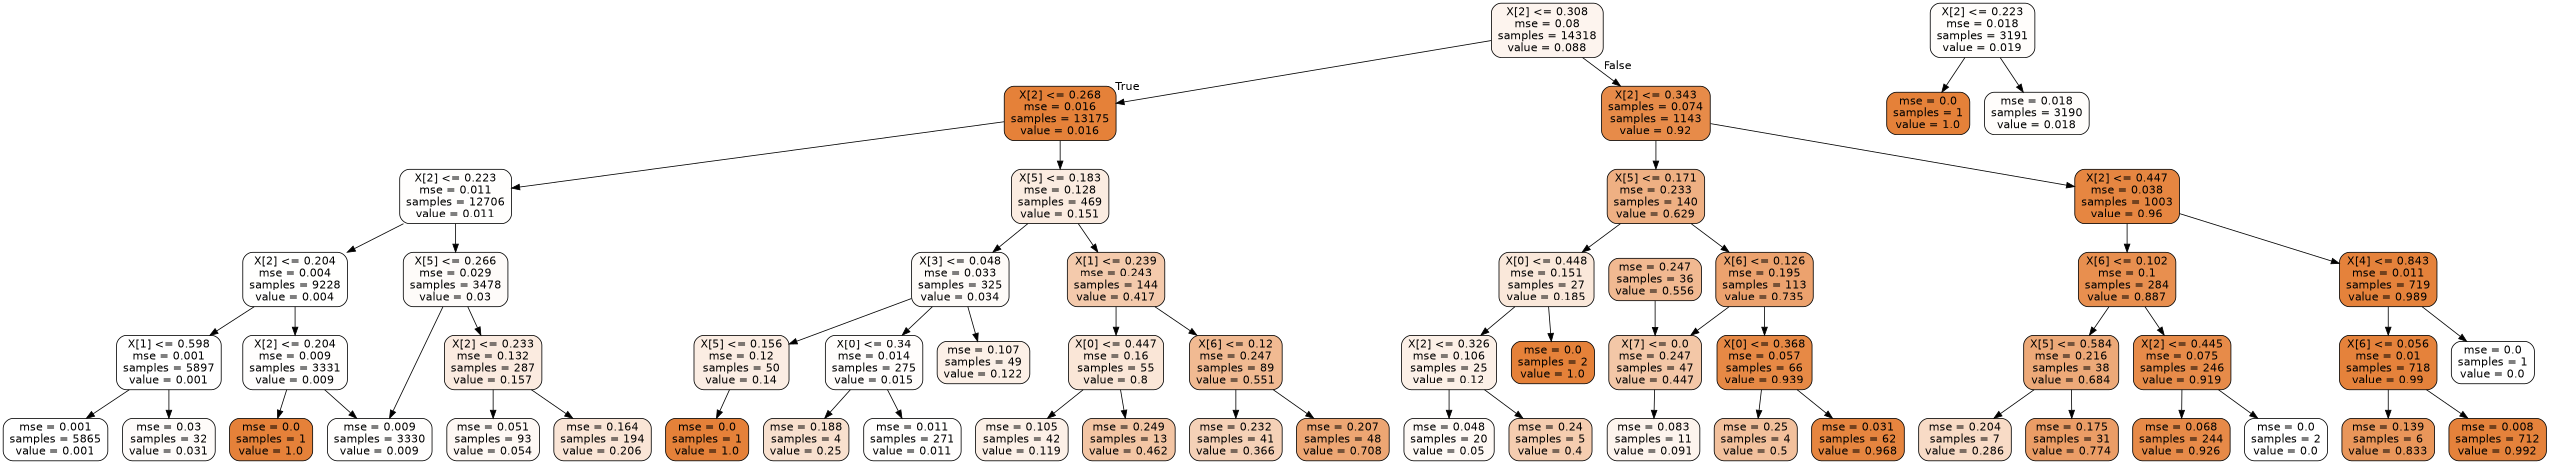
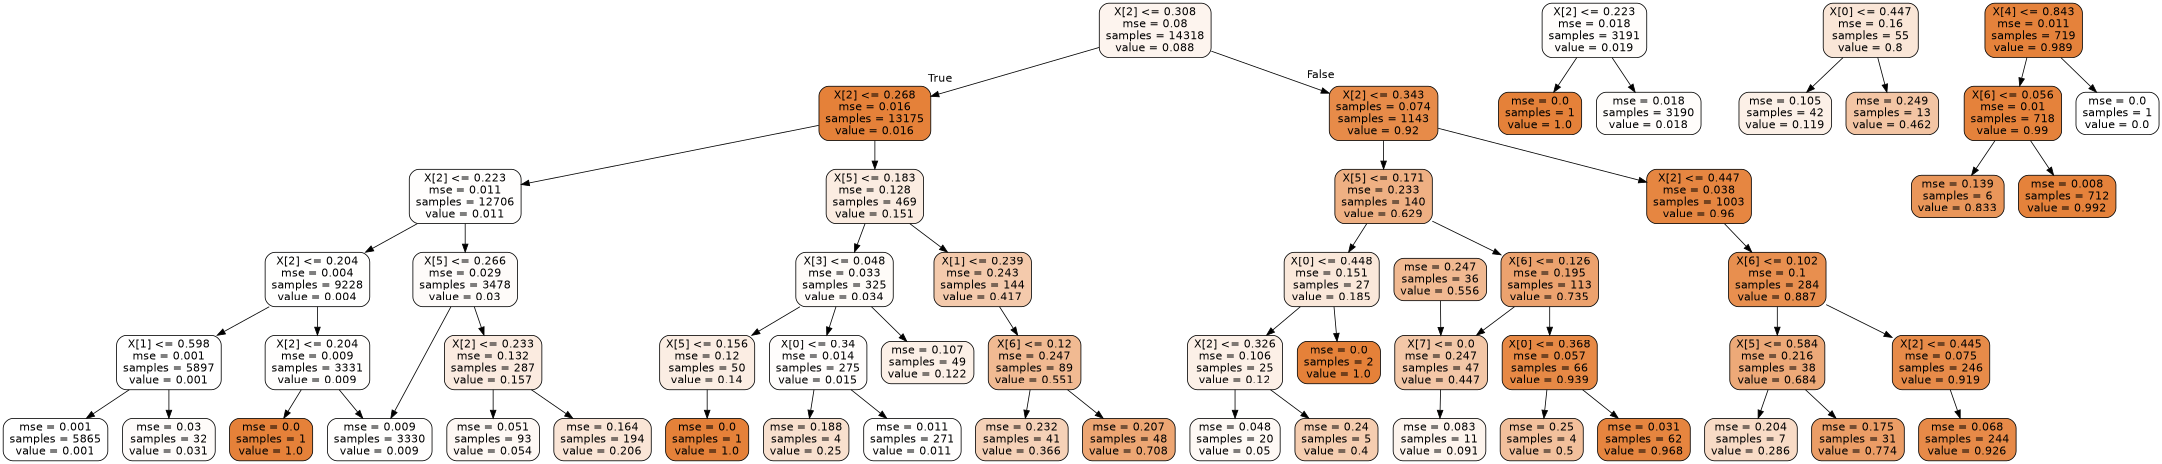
(2256, 237) -> none
(1116, 317) -> none
(2286, 440) -> none
